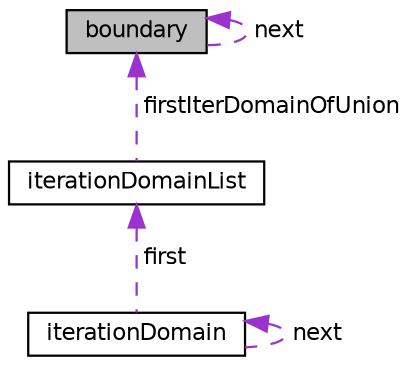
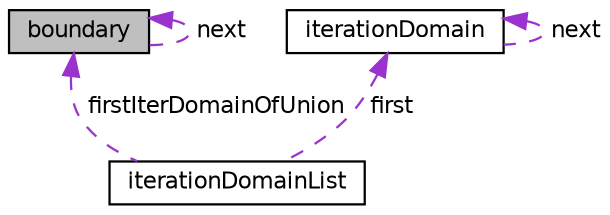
(137, 270) -> (339, 126)
